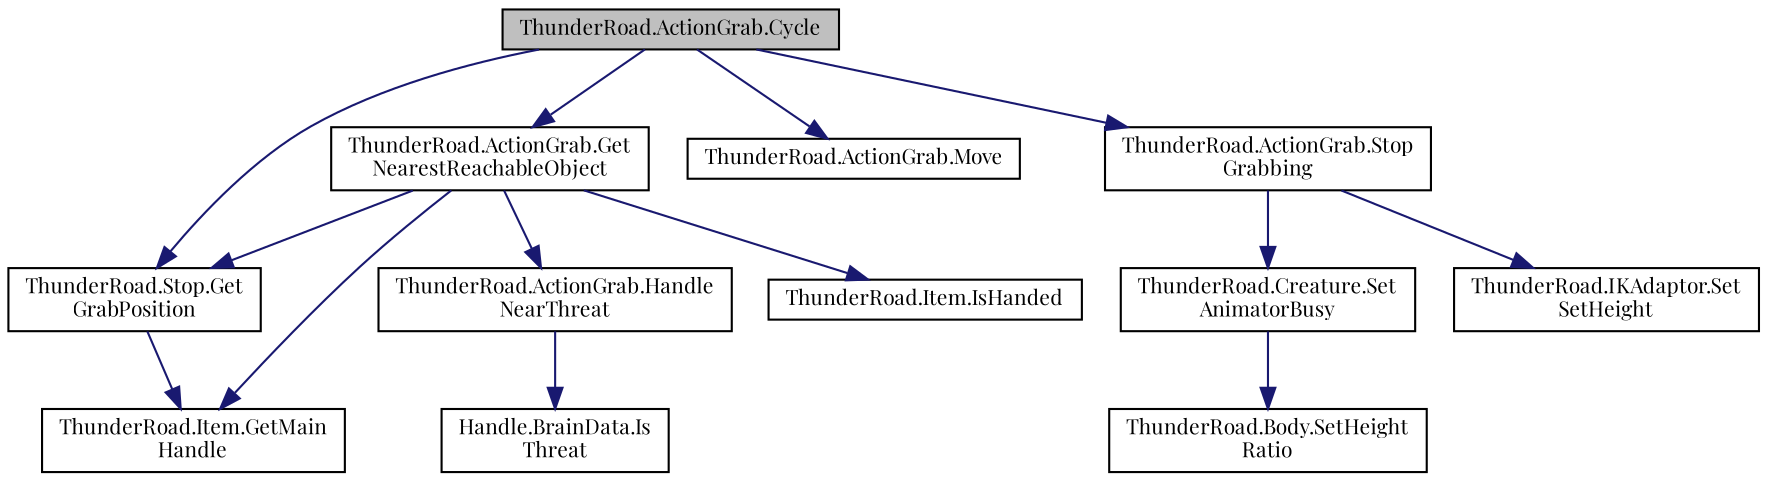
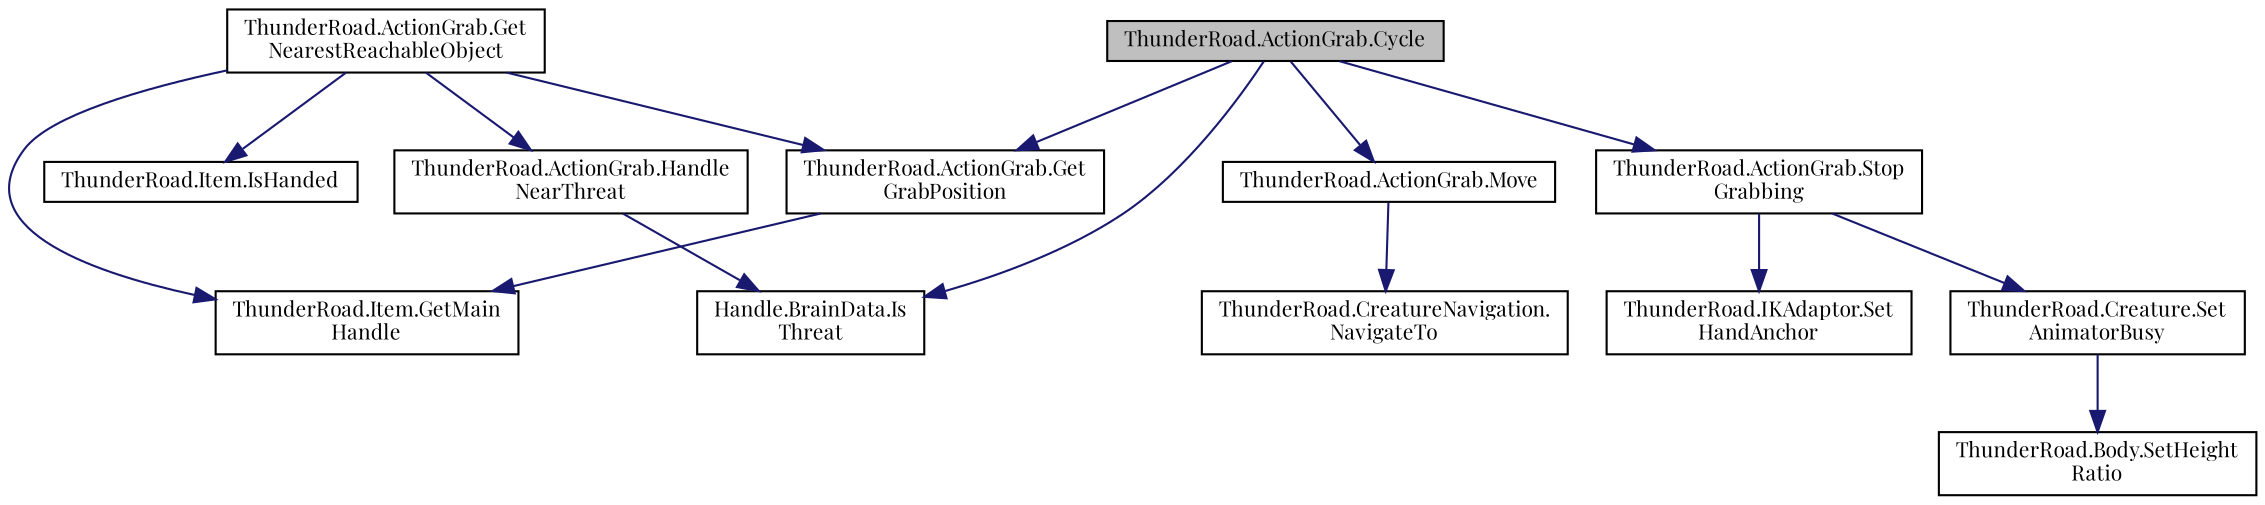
(598, 82) -> (1129, 210)
(135, 300) -> (945, 182)
(1607, 300) -> (1759, 323)
none -> (1385, 323)
